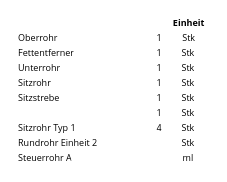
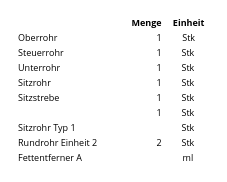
none -> (143, 23)
(51, 53) -> (44, 53)
(143, 128) -> none
none -> (143, 143)
(47, 158) -> (55, 158)
